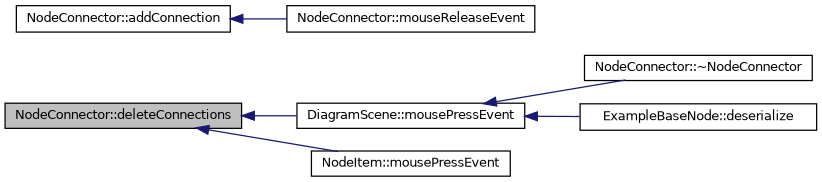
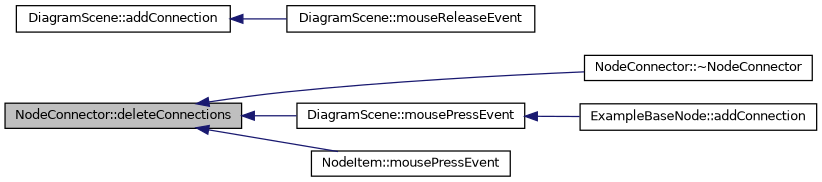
(123, 19) -> (123, 19)
(411, 19) -> (411, 19)
(561, 91) -> (396, 82)
(698, 117) -> (698, 117)
